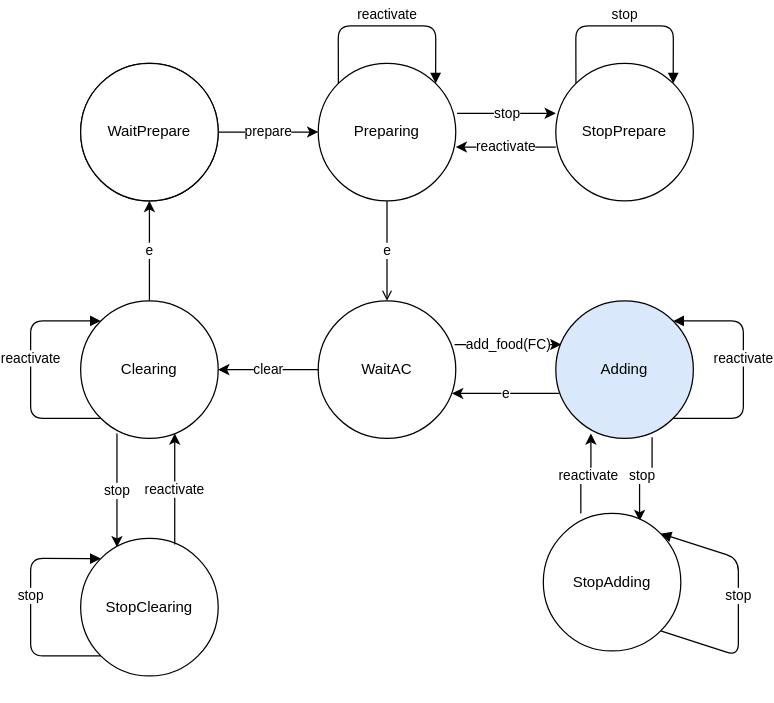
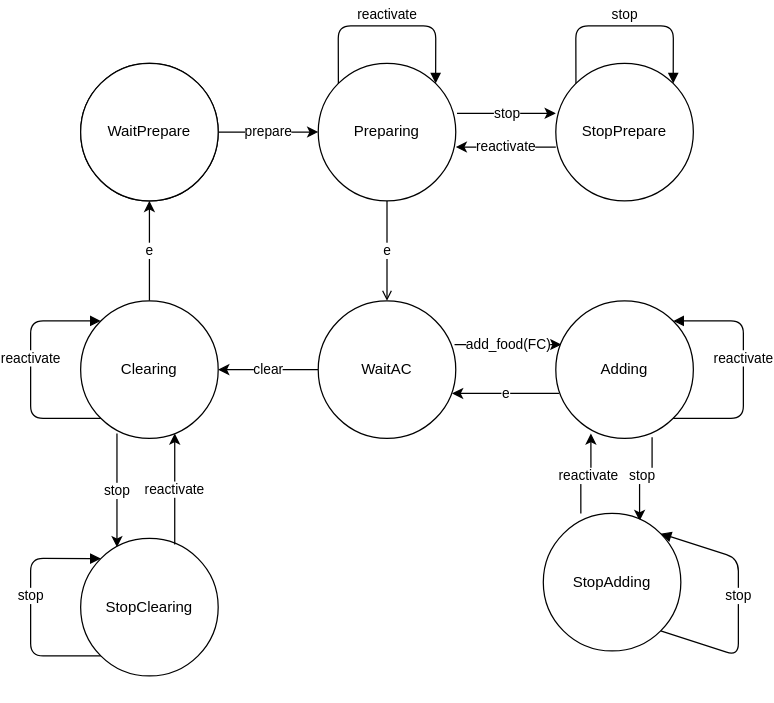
(624, 369) -> (624, 369)
